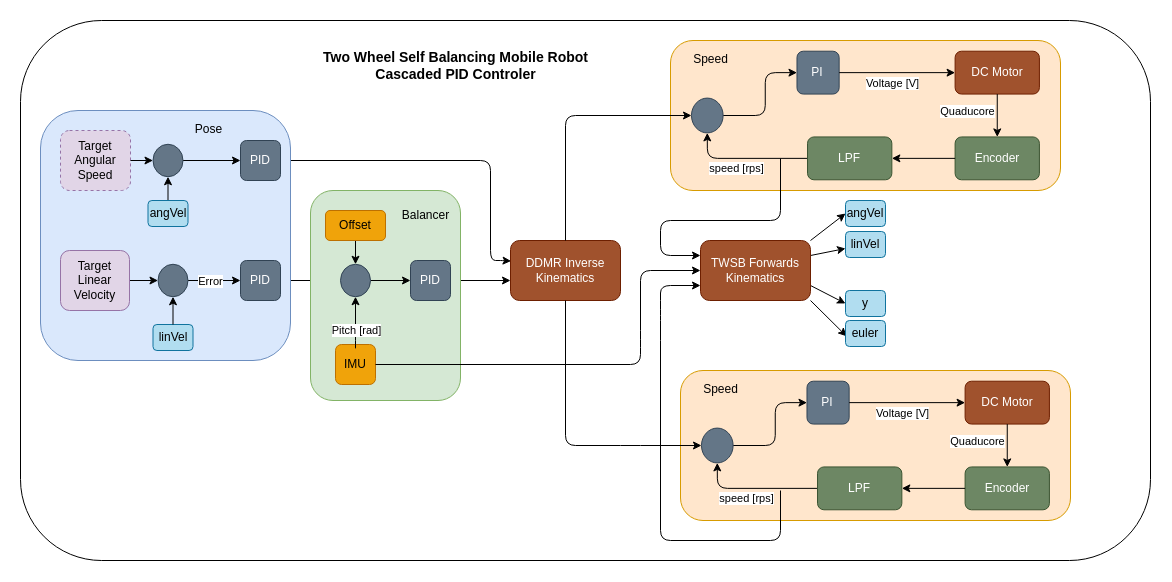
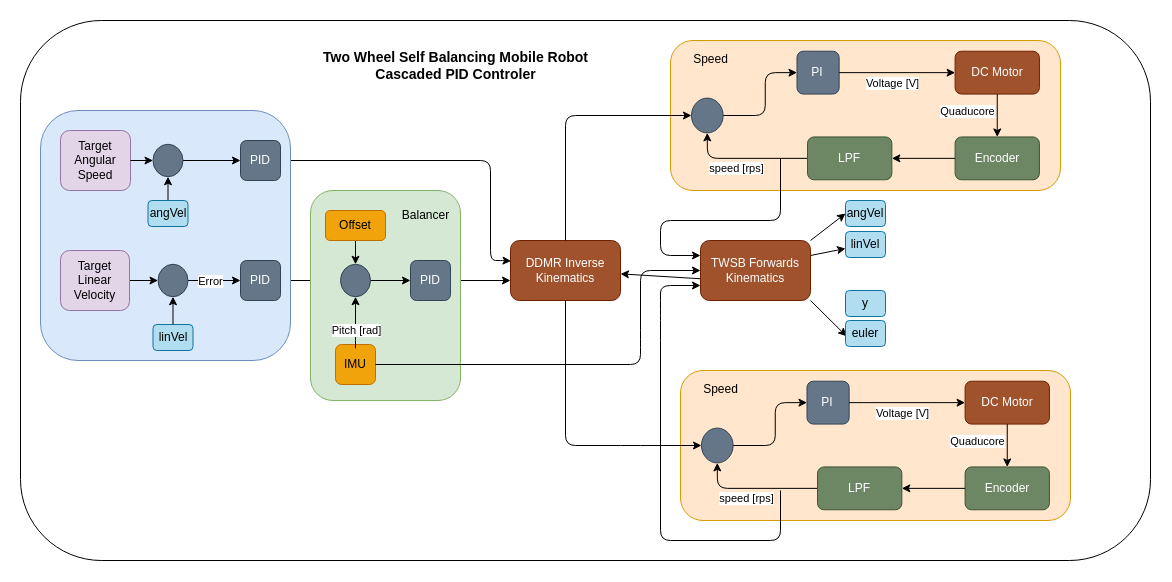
(208, 129) -> none
(96, 161) -> (96, 161)
(825, 293) -> (664, 277)
